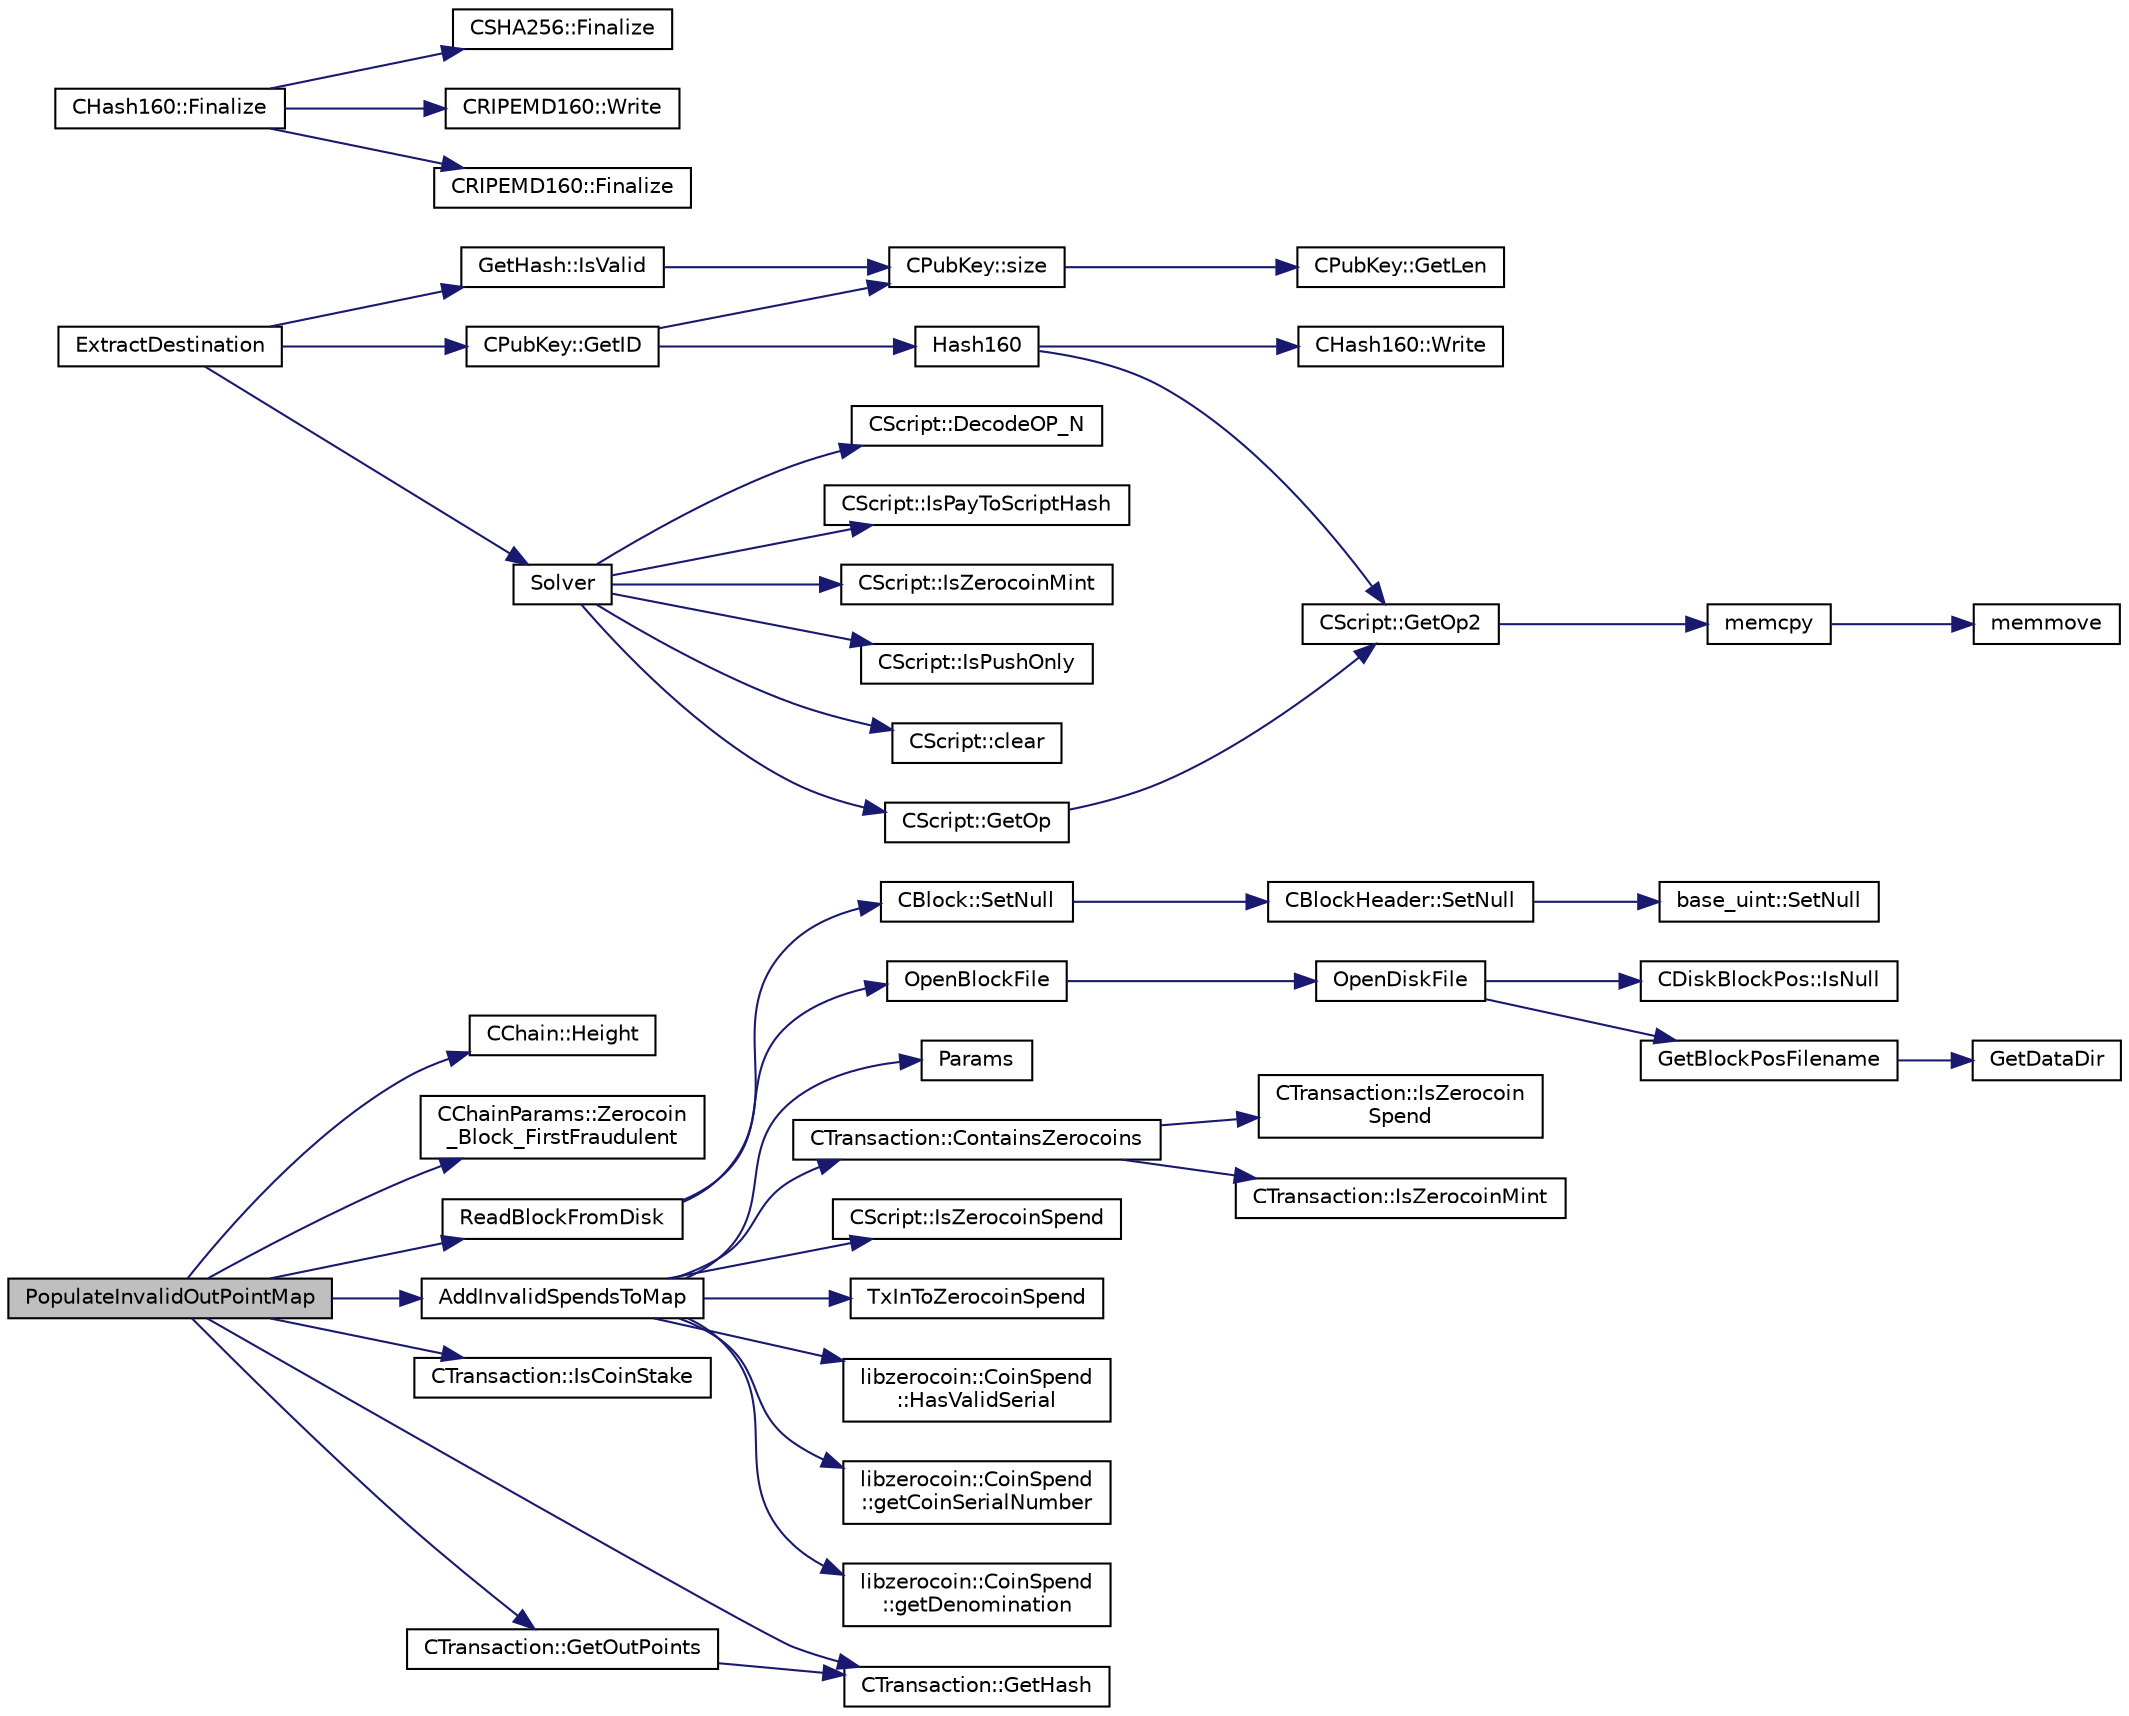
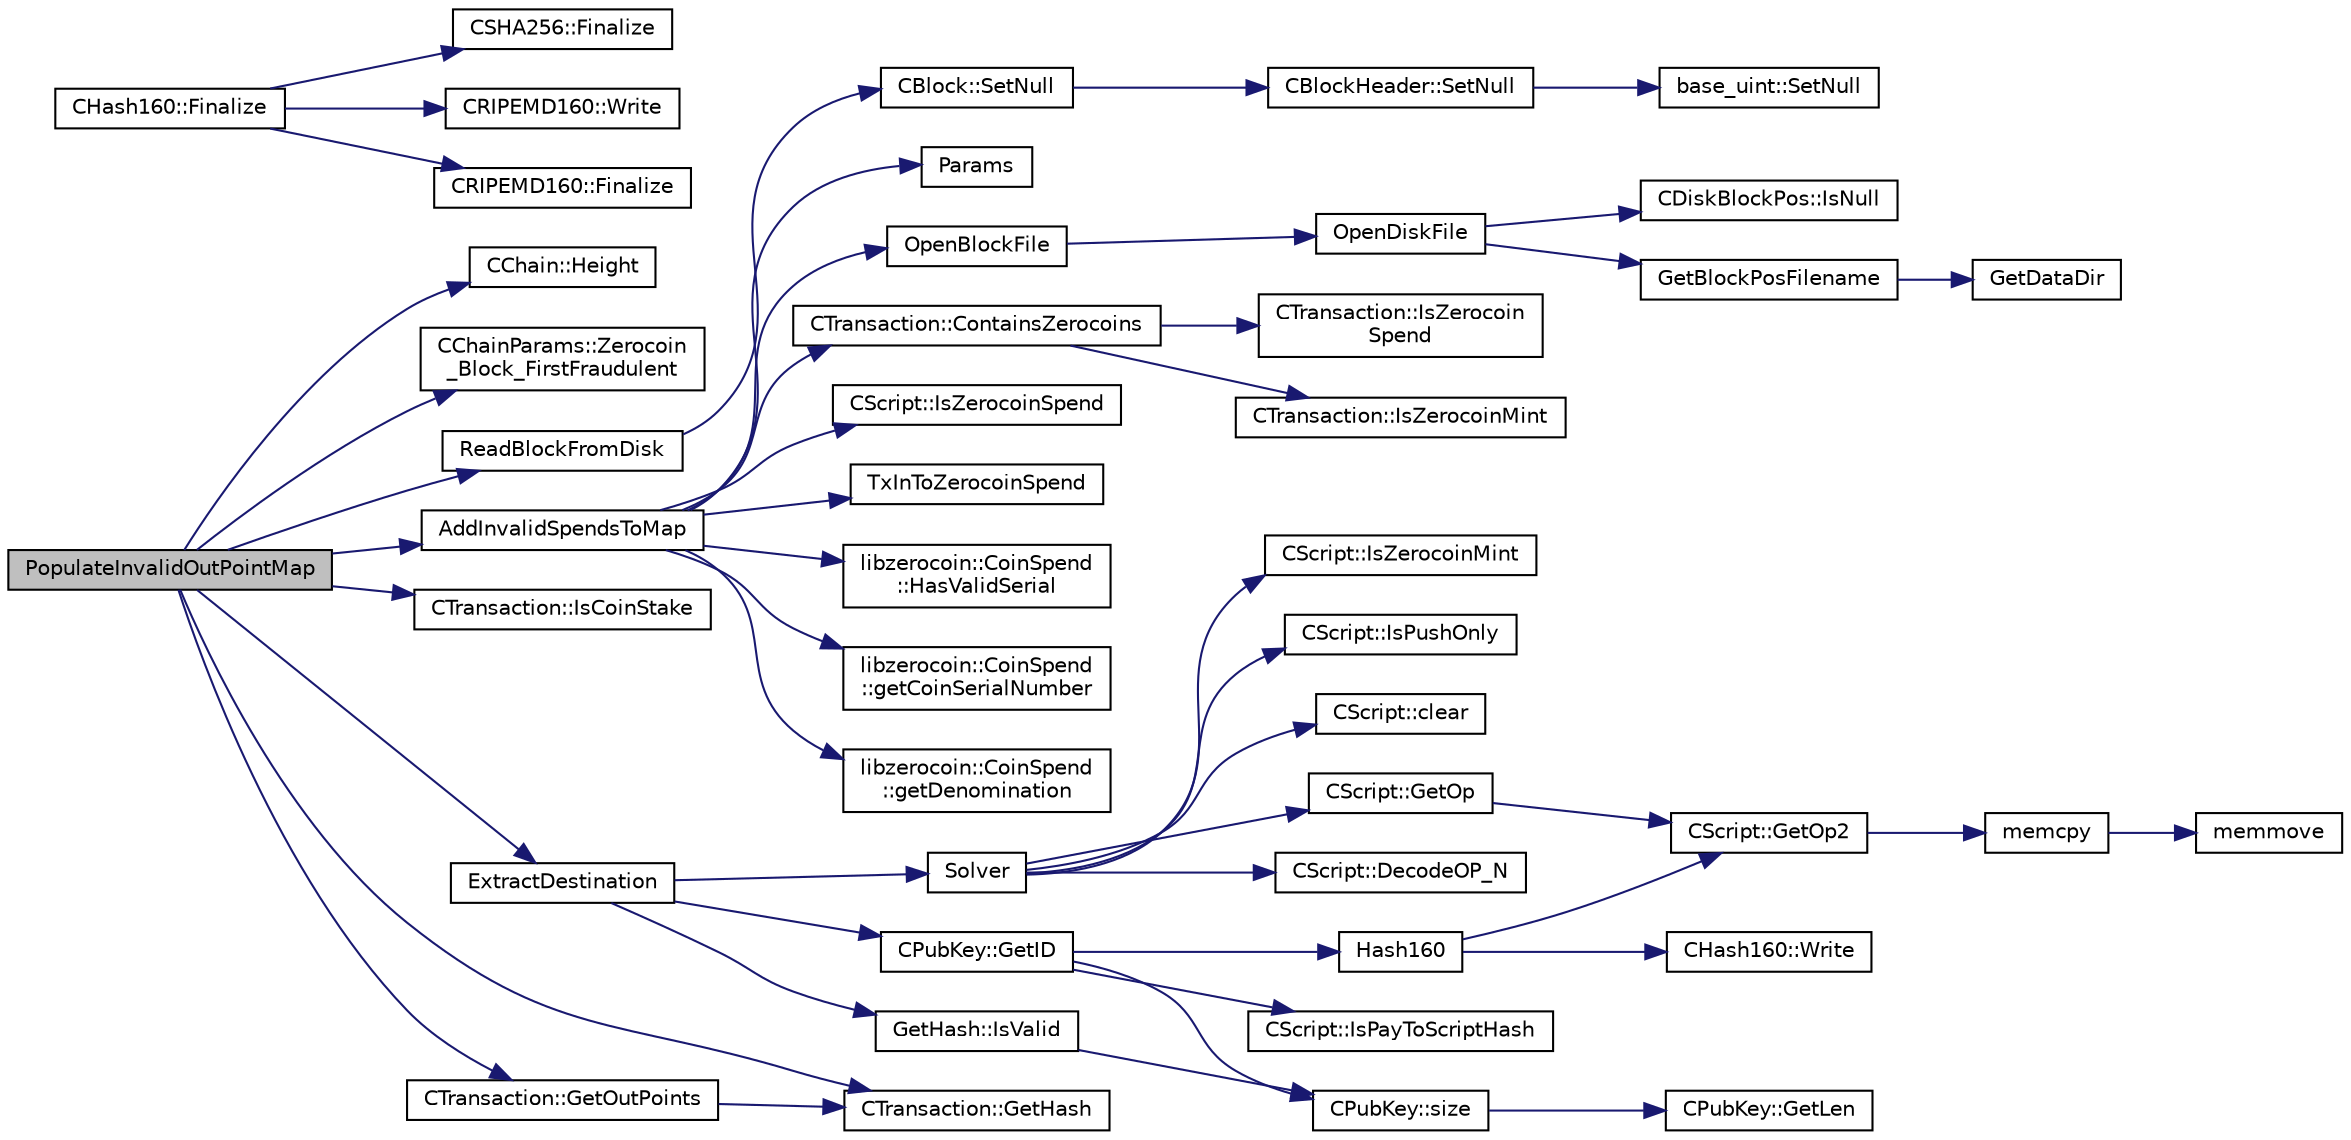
(731, 552) -> (1183, 990)
none -> (358, 720)
(768, 1052) -> (773, 309)
